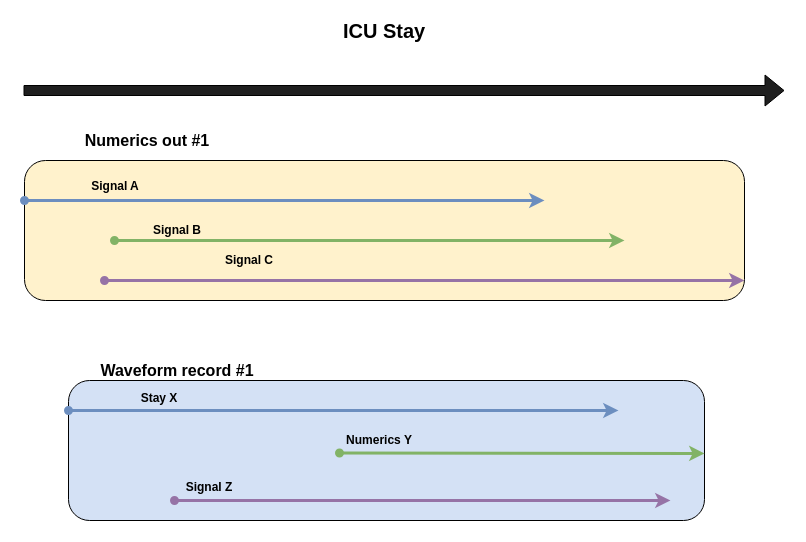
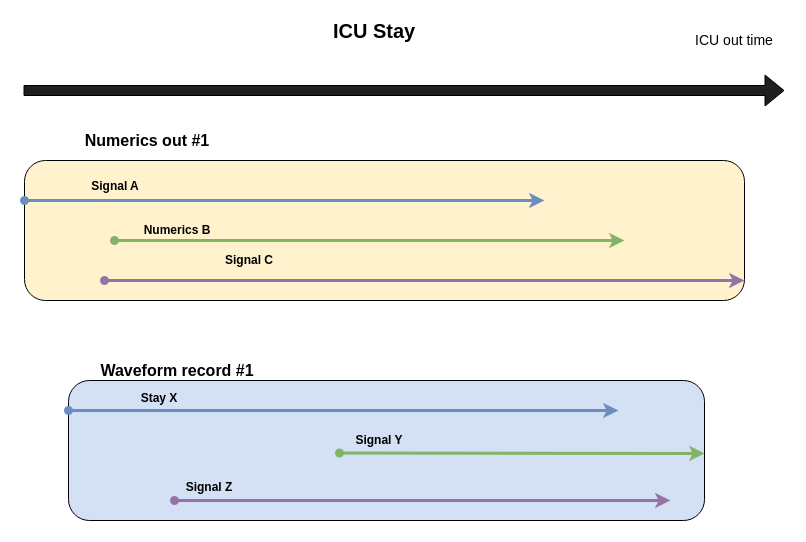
(385, 31) -> (375, 31)
none -> (735, 41)
(178, 231) -> (178, 231)
(380, 441) -> (380, 441)
